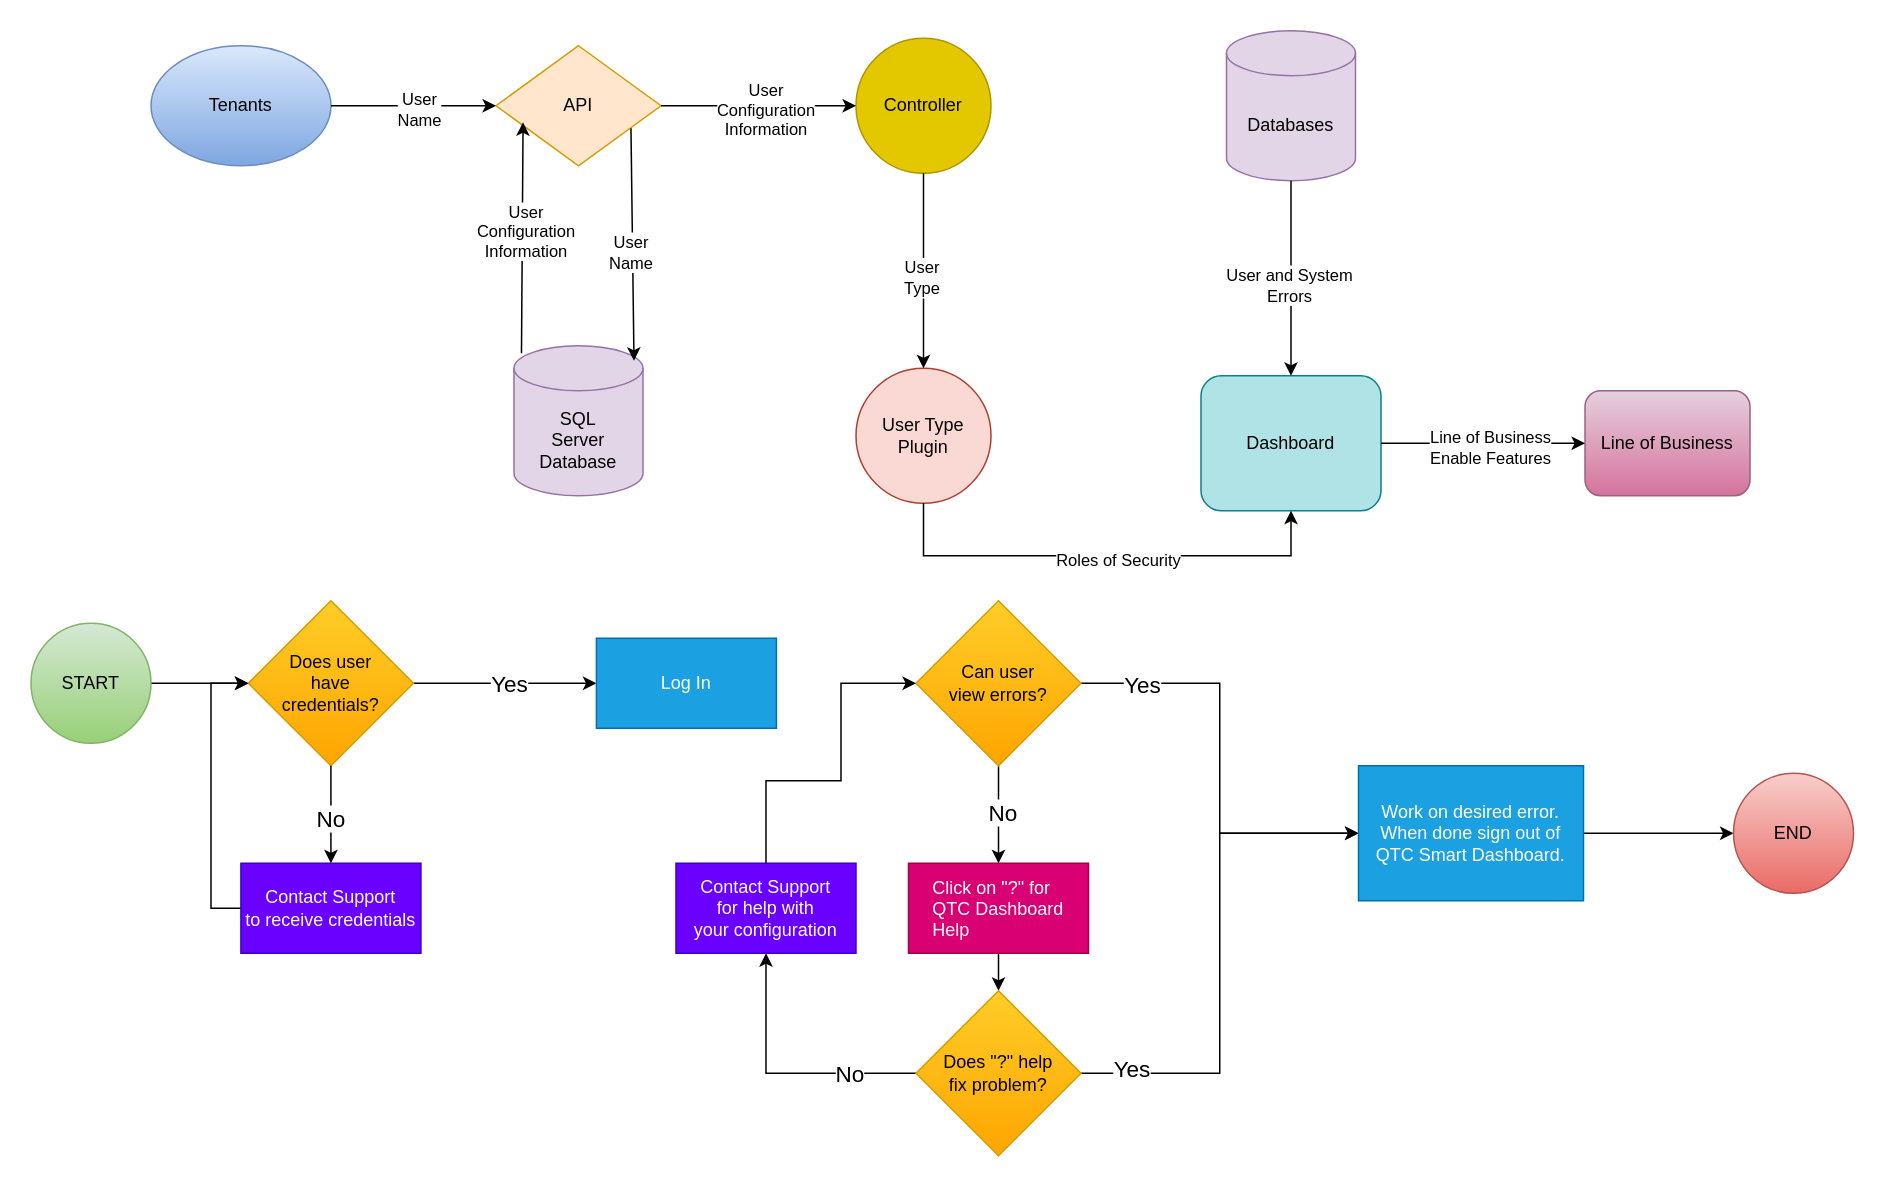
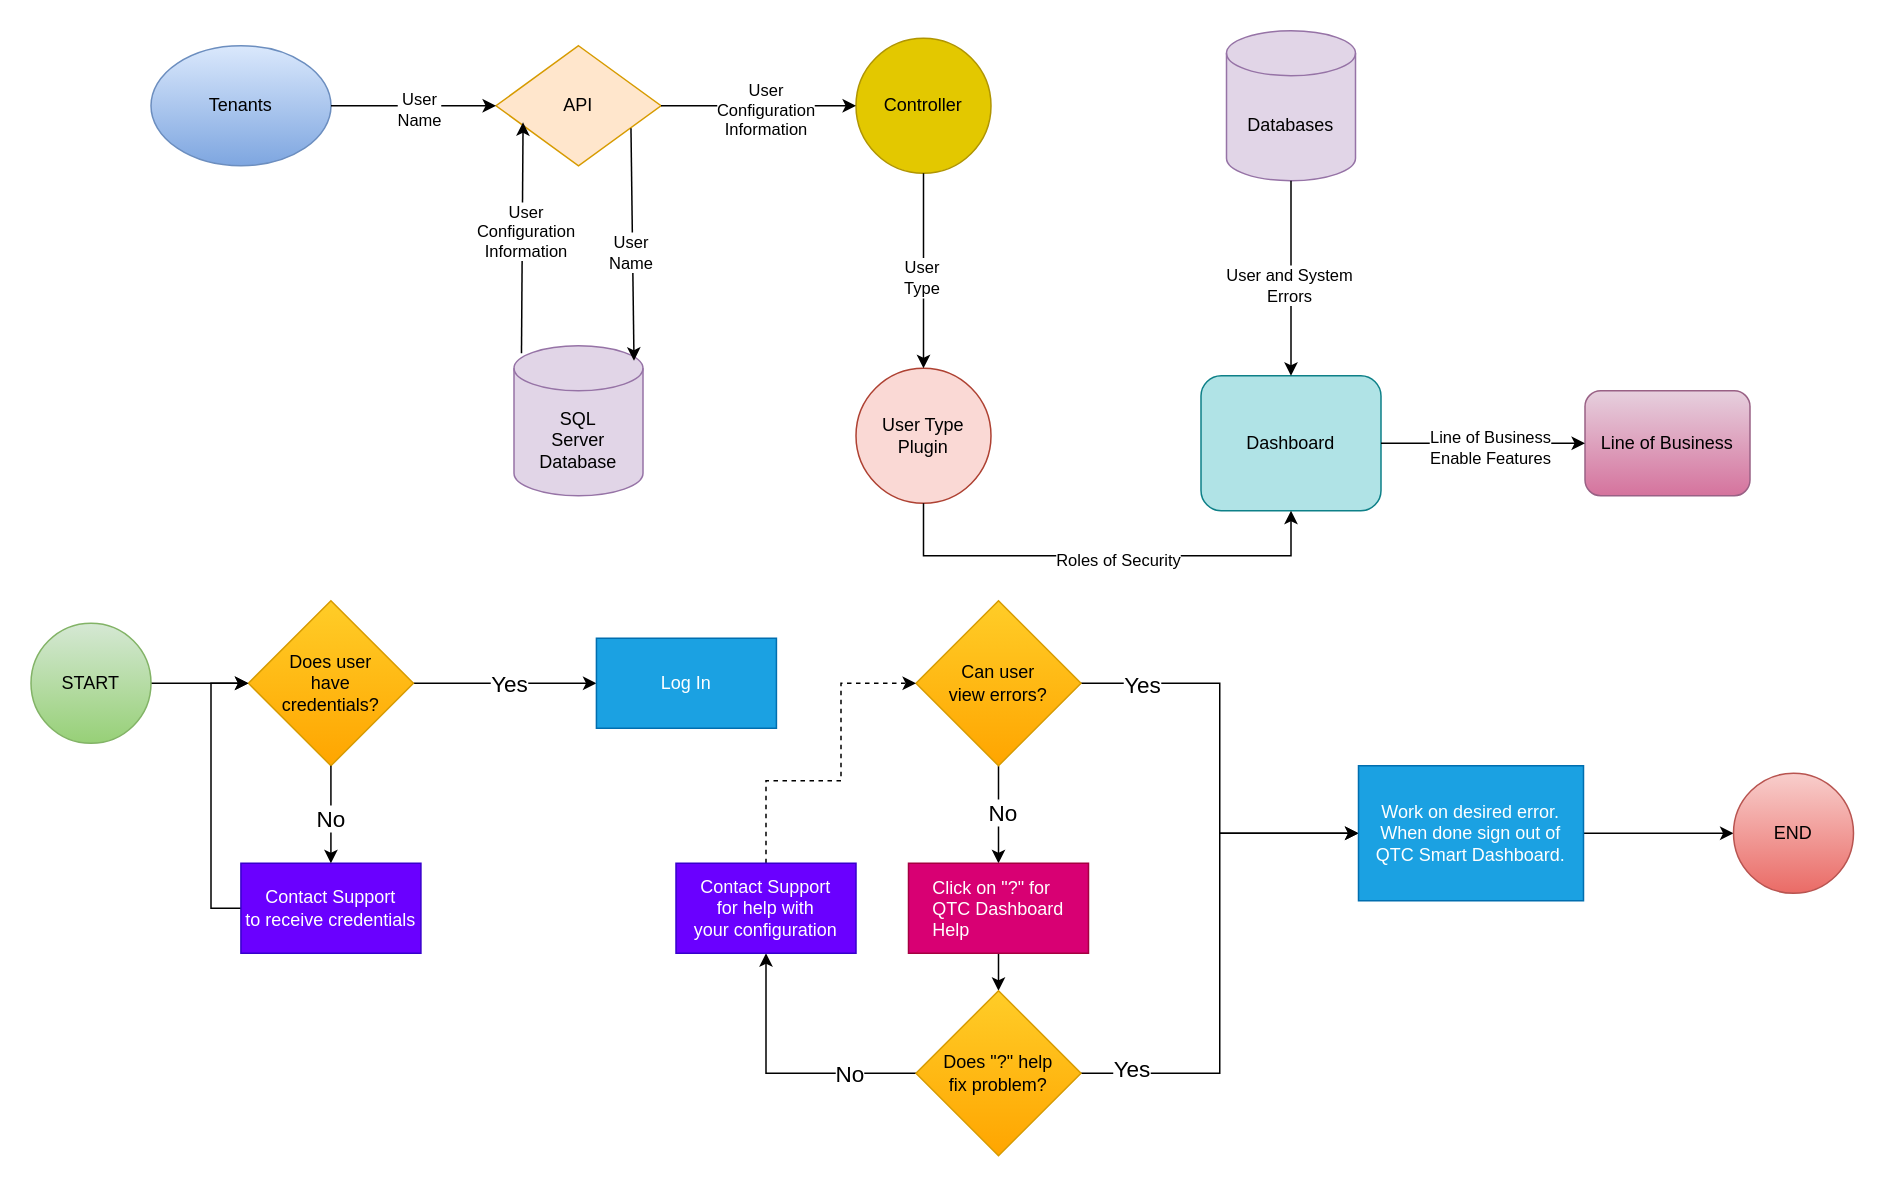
(841, 779) -> (841, 779)
